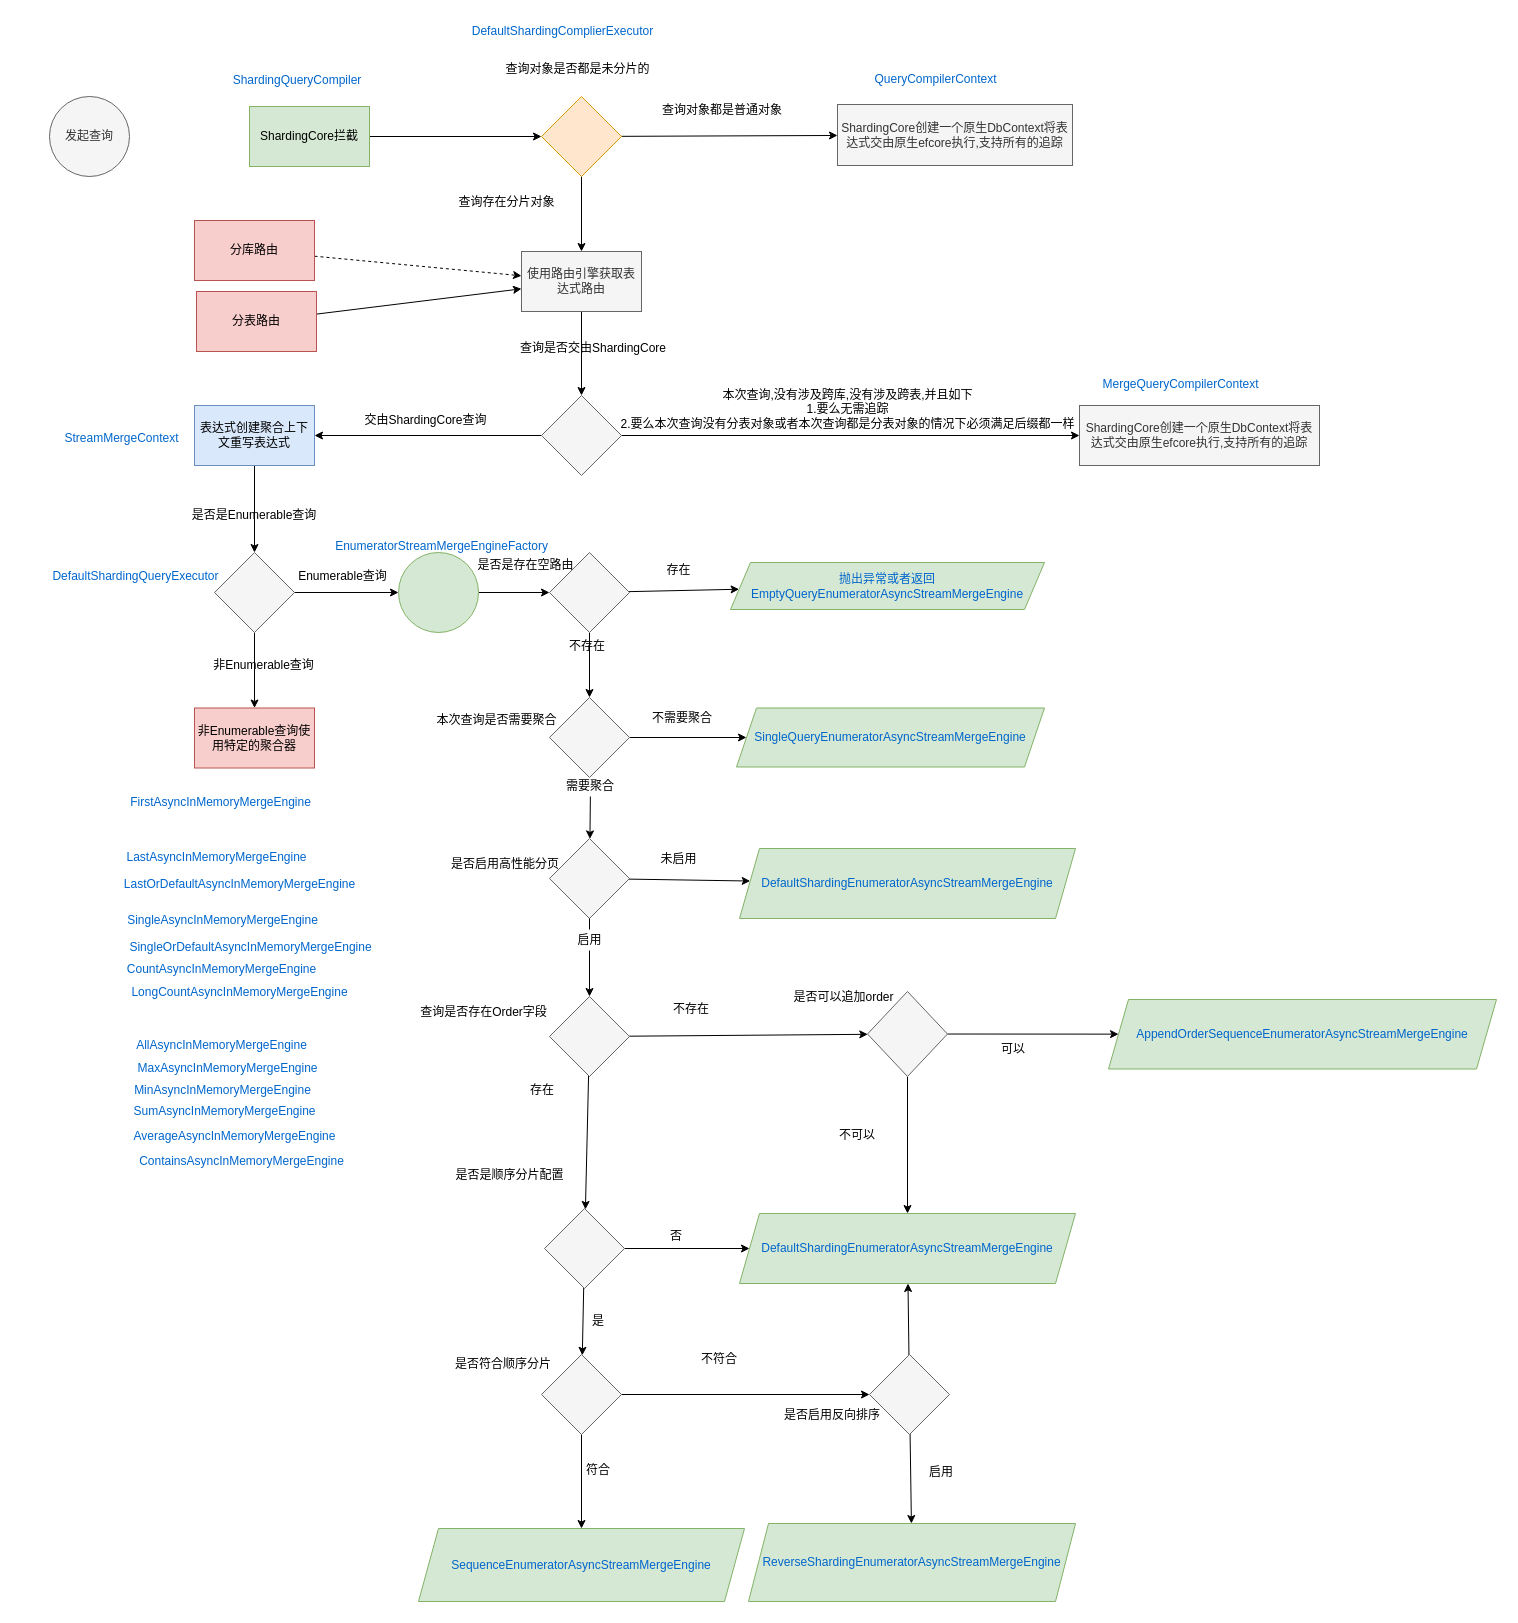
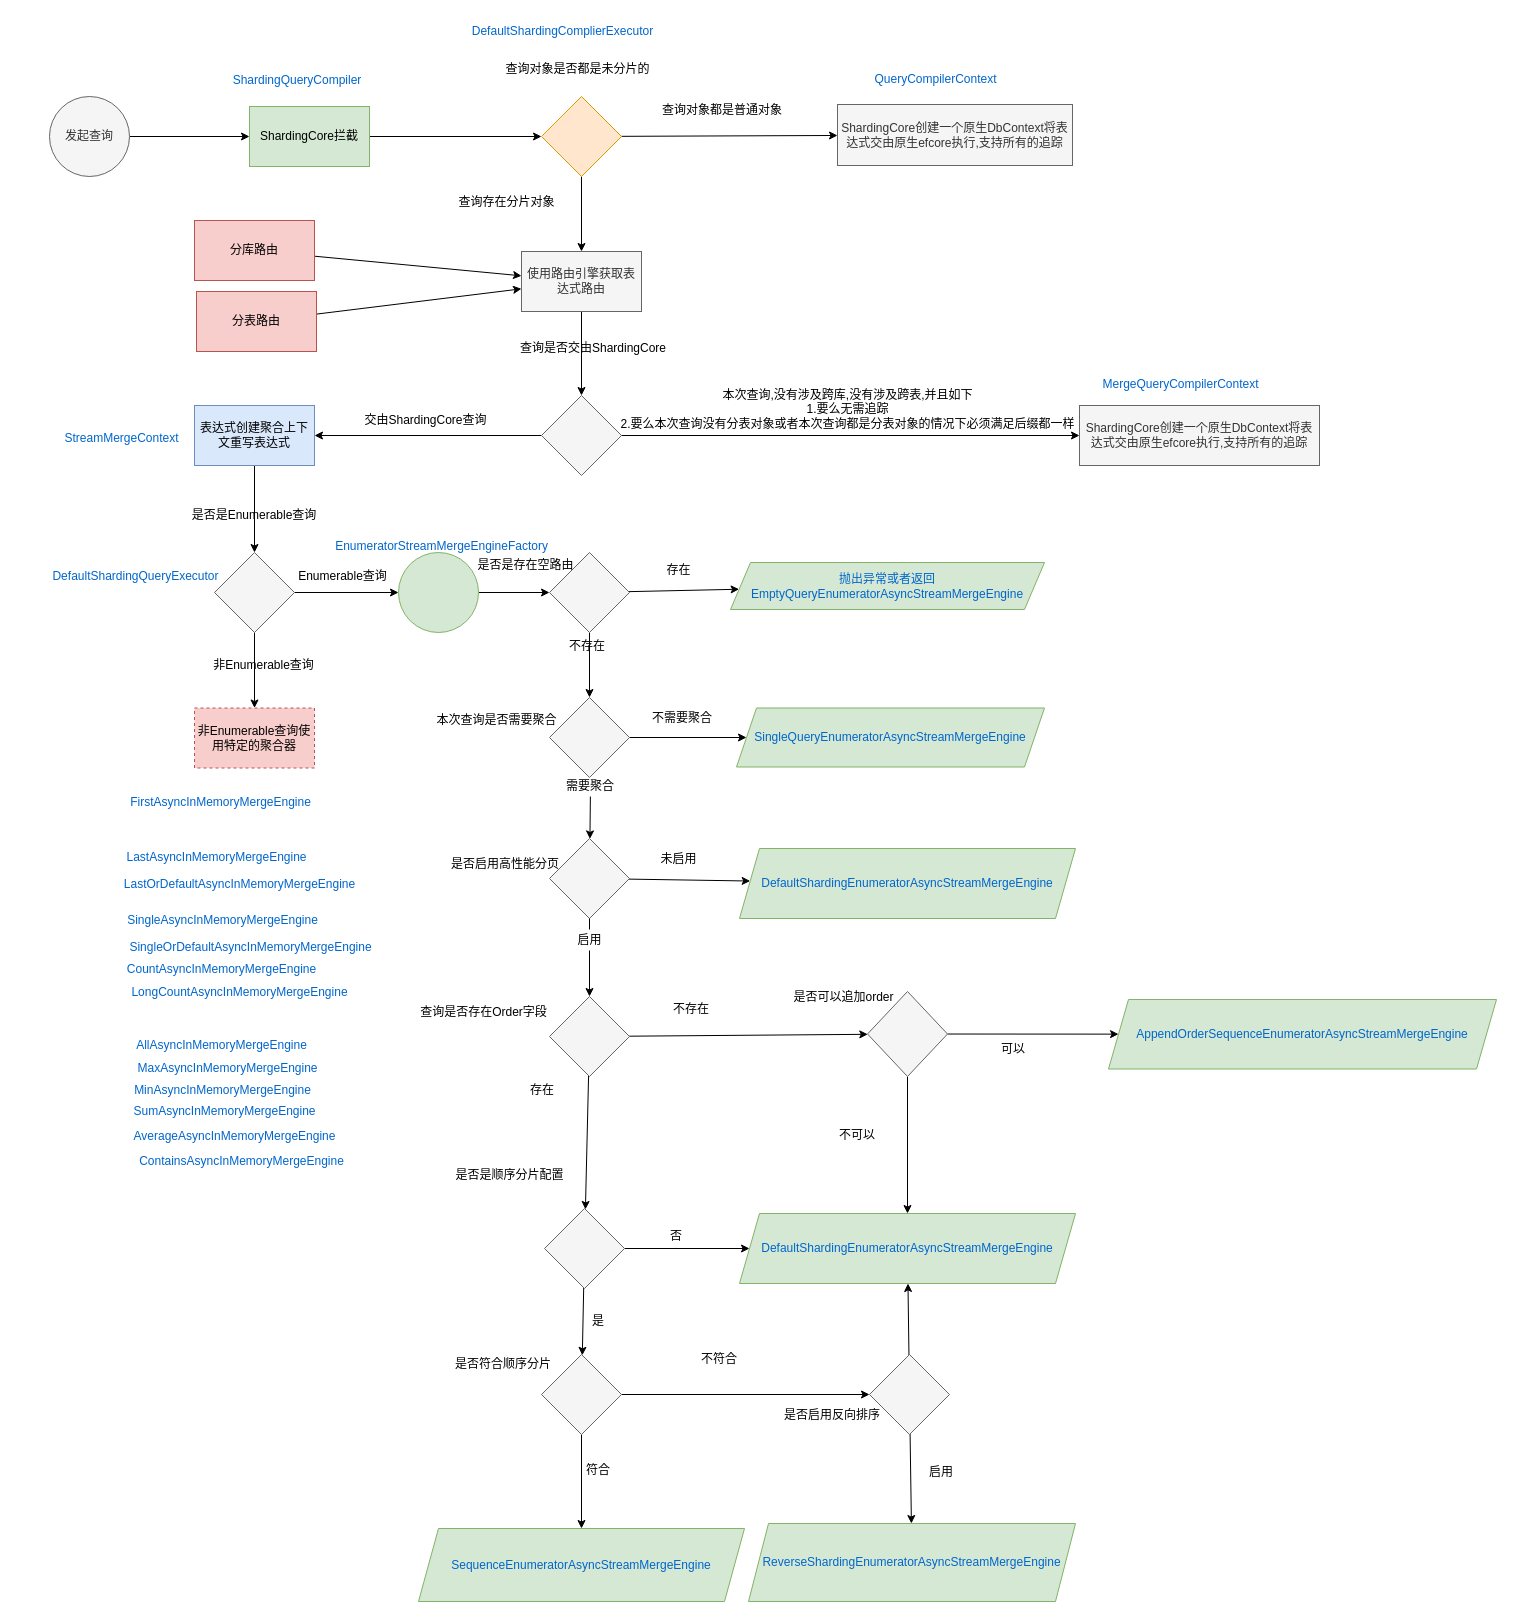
none -> (186, 137)
(413, 266) -> (413, 266)
(255, 738) -> (255, 738)
